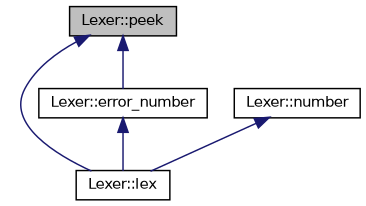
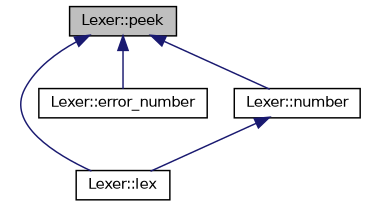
none -> (217, 65)
(123, 152) -> none
